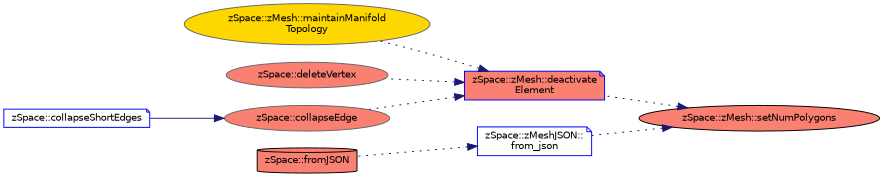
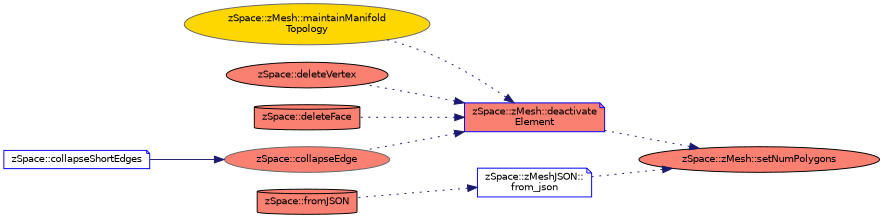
(307, 75) -> (307, 75)
none -> (307, 117)
